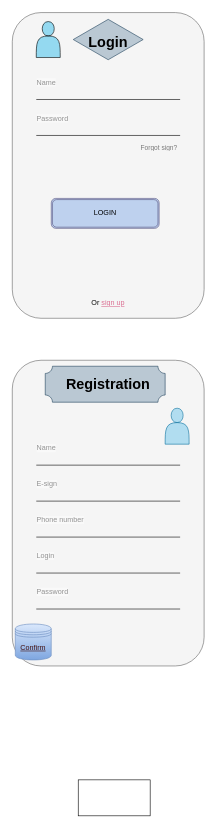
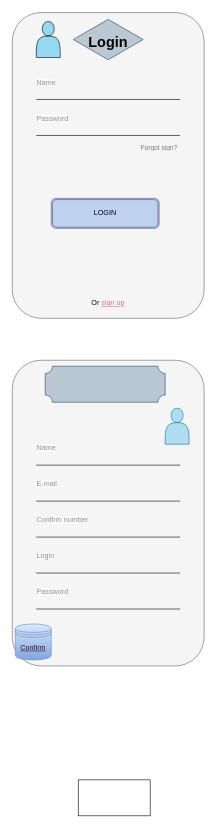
(108, 384) -> none
(48, 484) -> (47, 484)
(60, 520) -> (63, 520)
